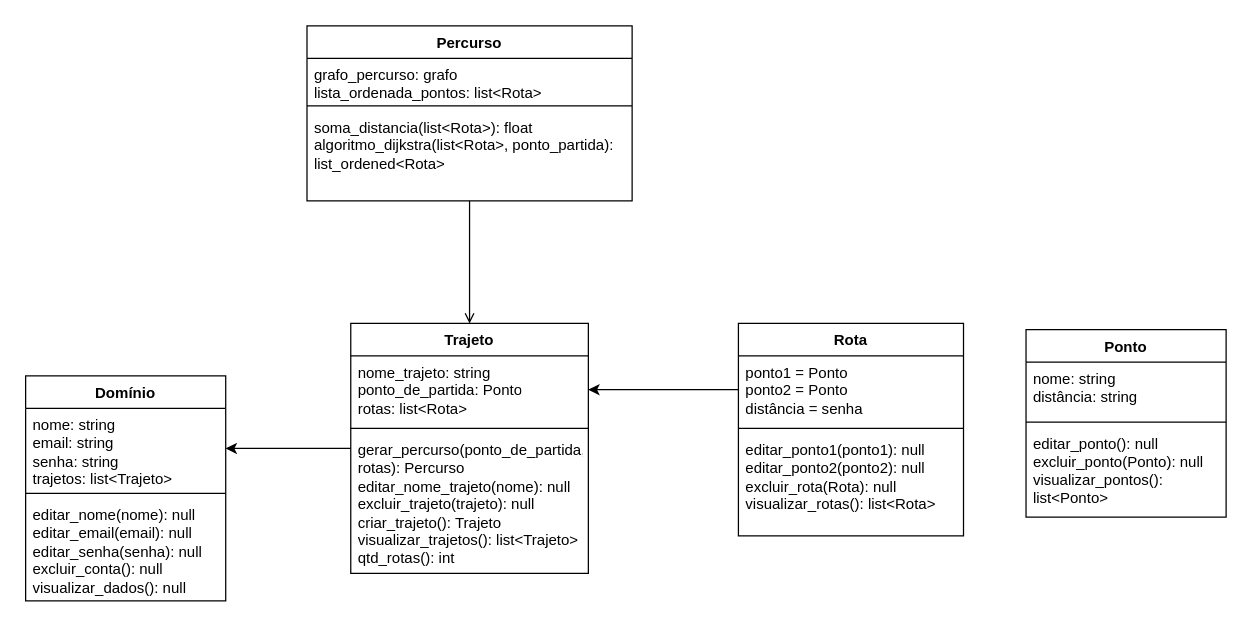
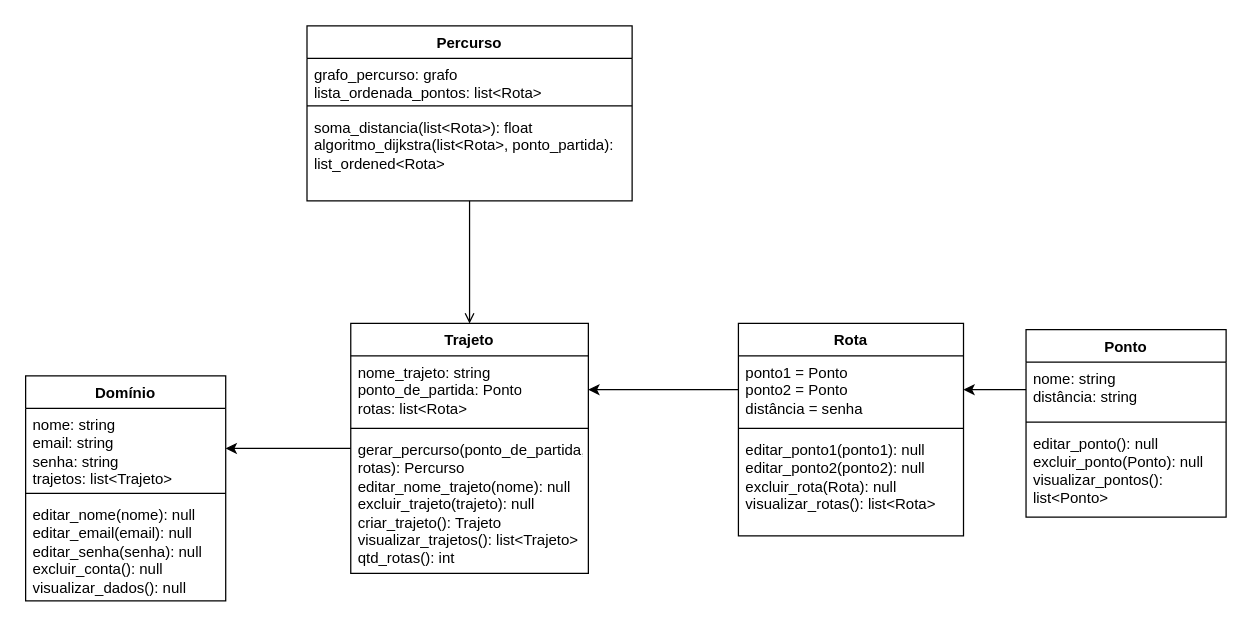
none -> (997, 389)
